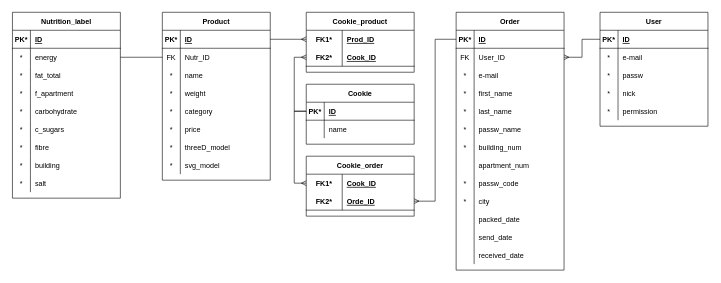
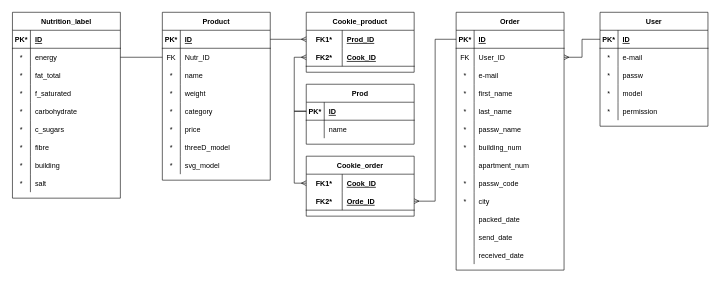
(57, 94) -> (57, 94)
(360, 94) -> (360, 94)
(630, 94) -> (632, 94)
